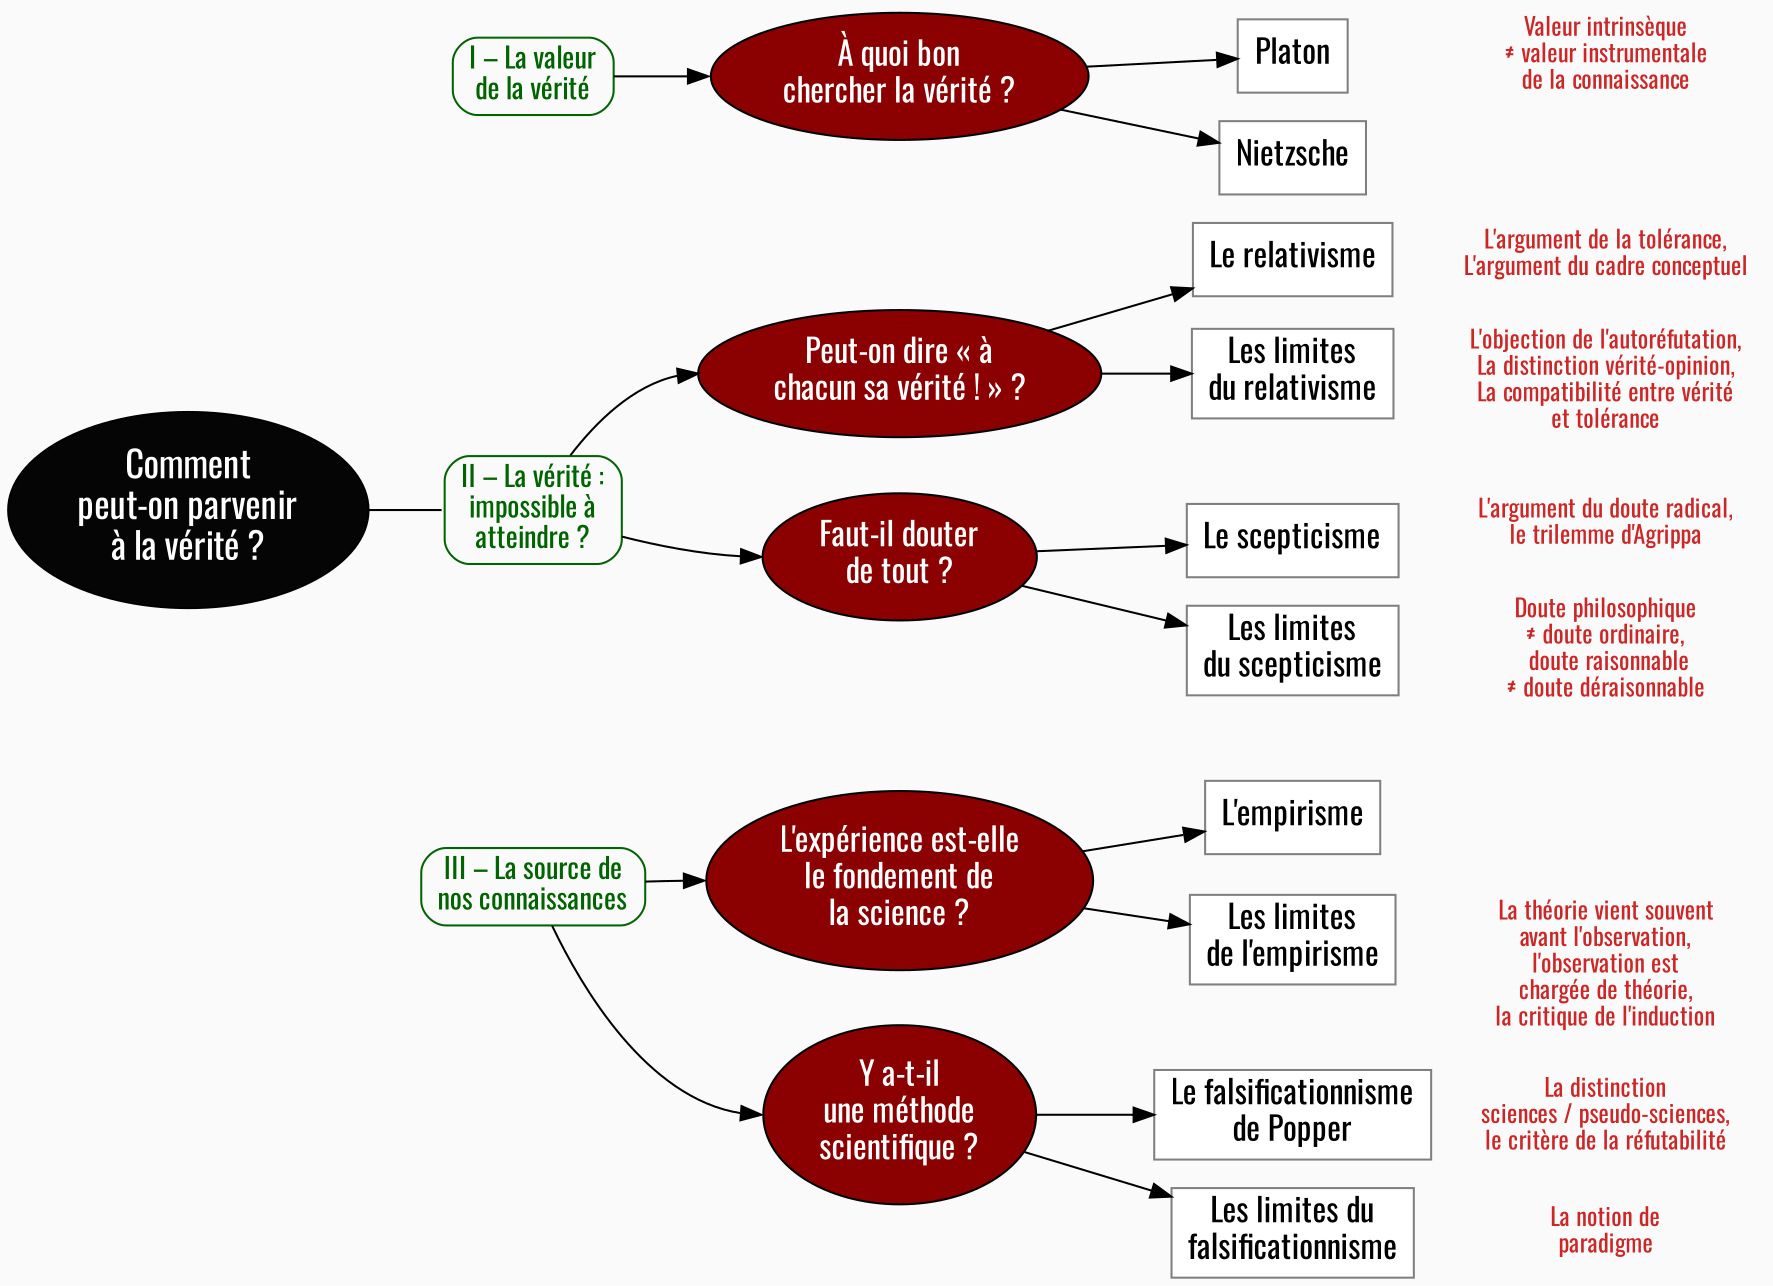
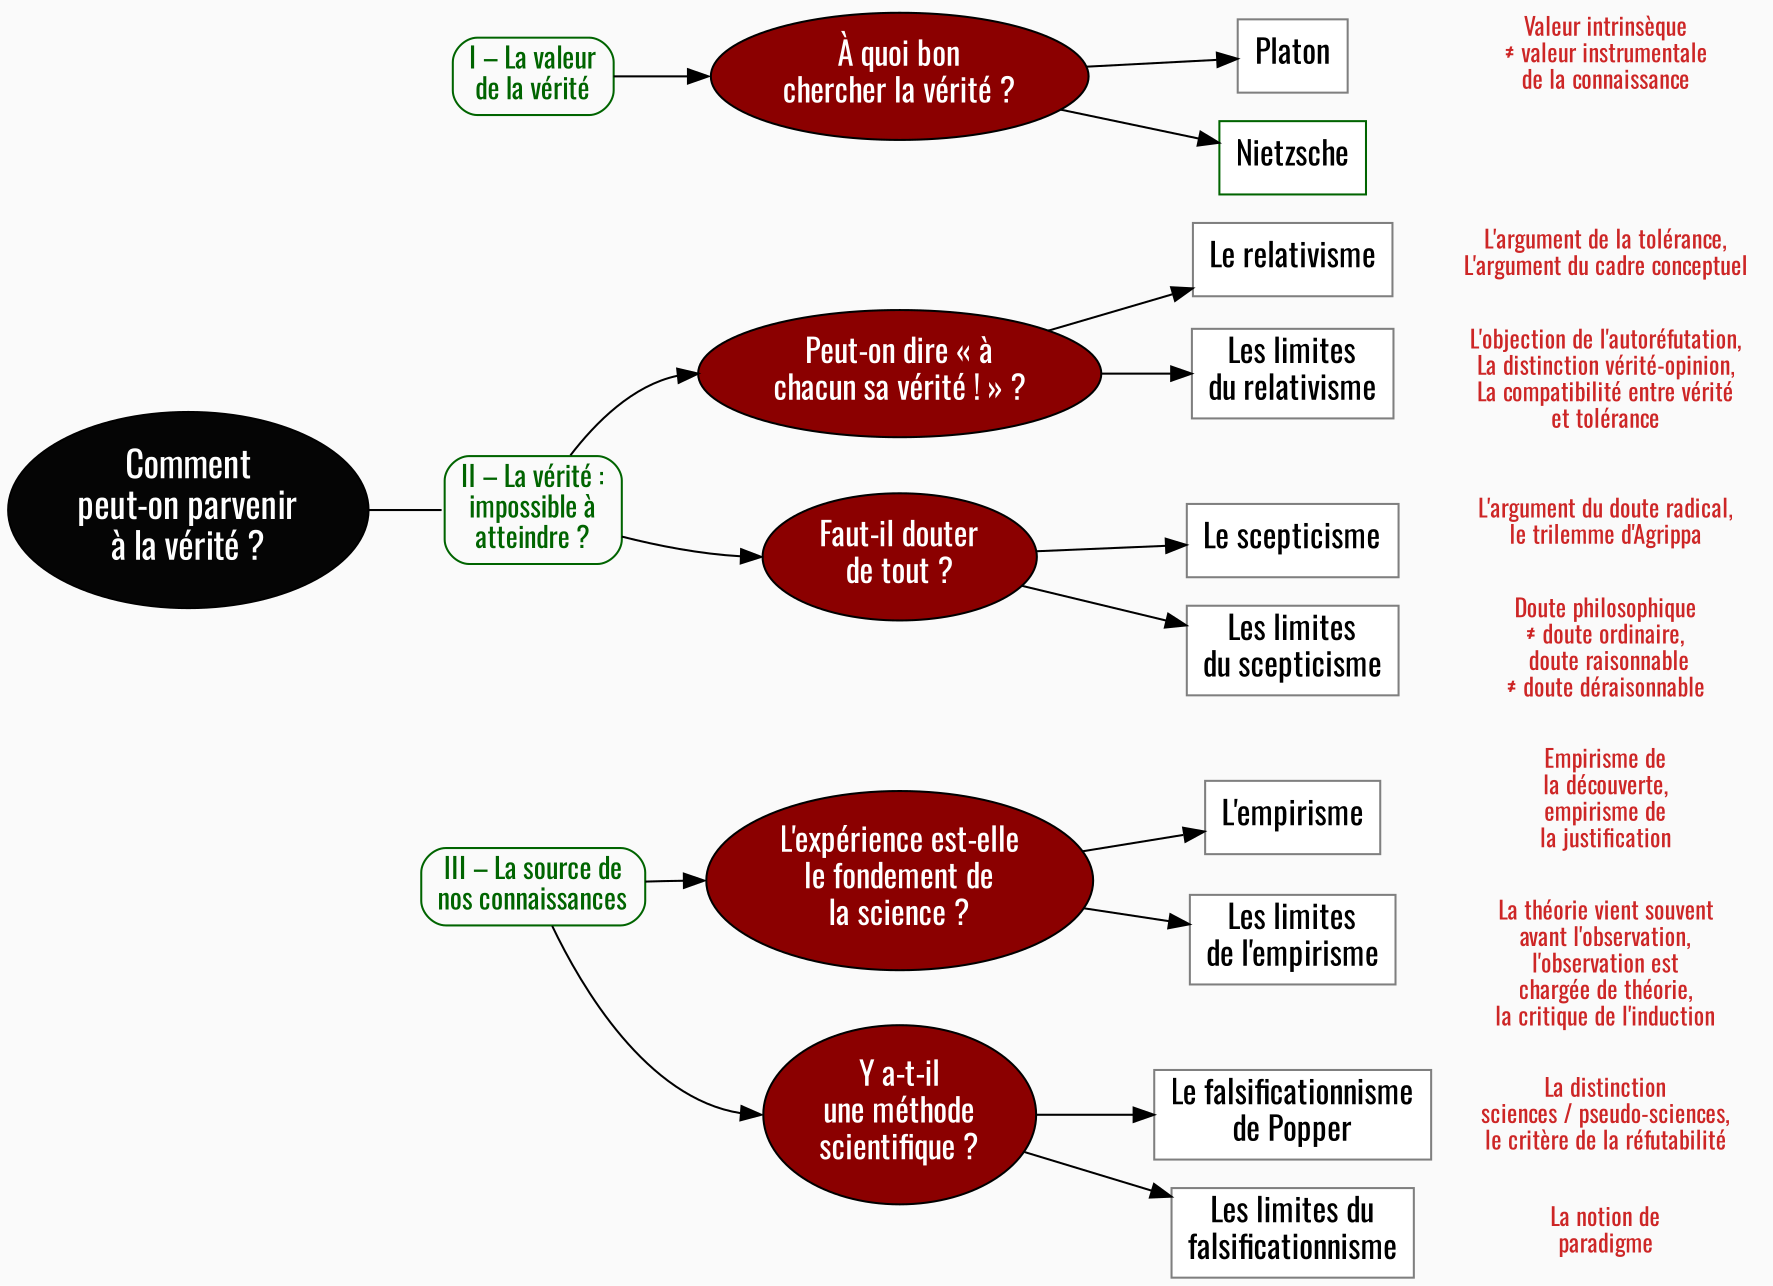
(1293, 158) -> (1293, 158)
none -> (1606, 801)
